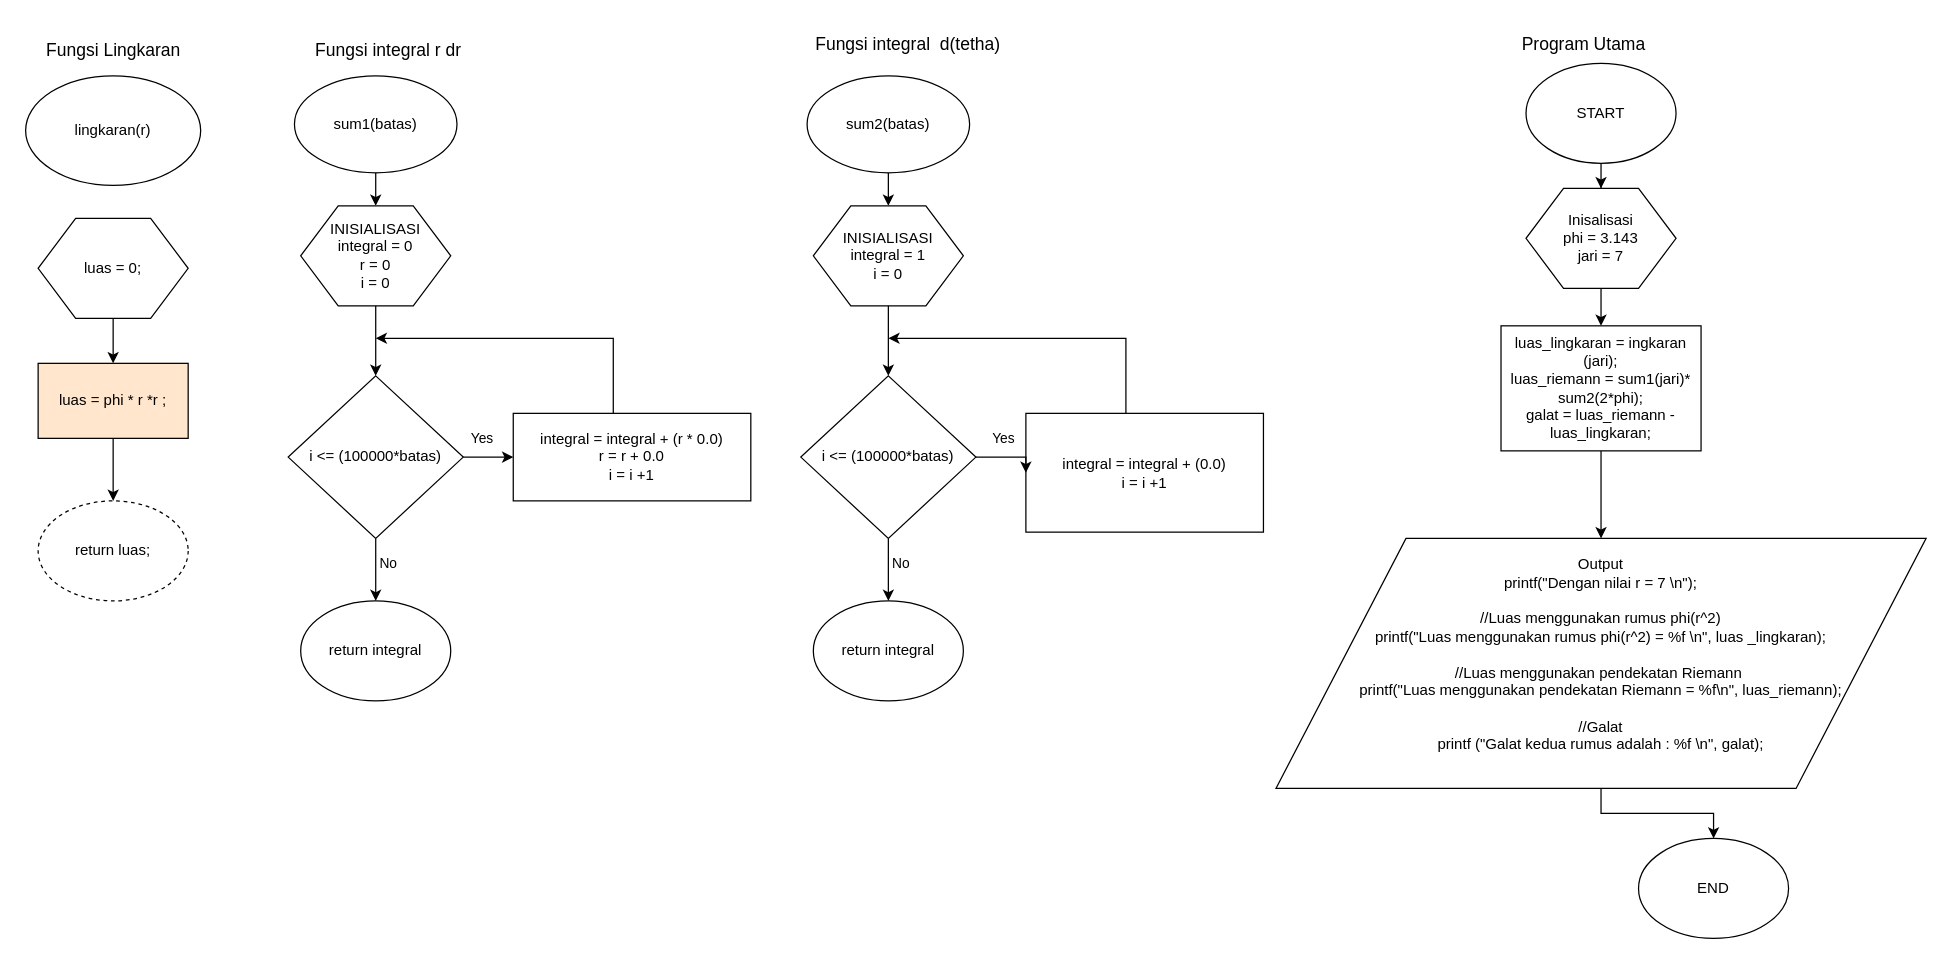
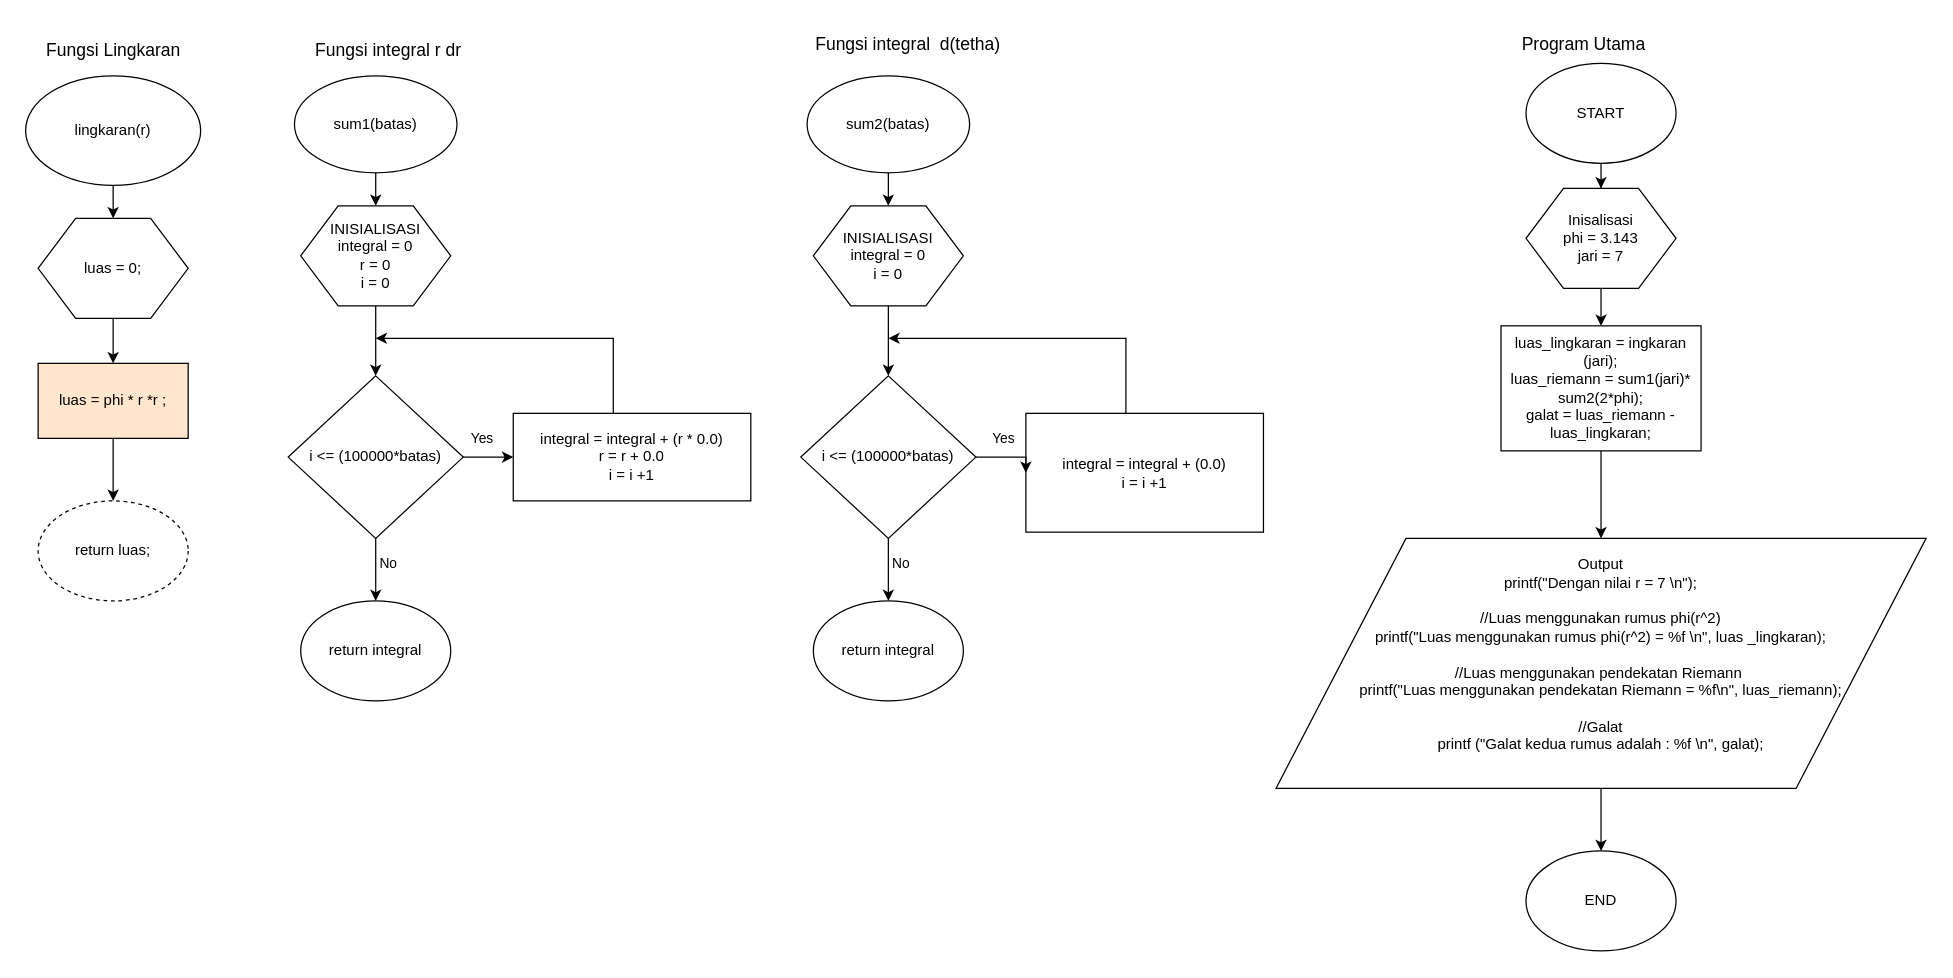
none -> (113, 206)
(888, 256) -> (888, 256)
(1713, 888) -> (1601, 901)
